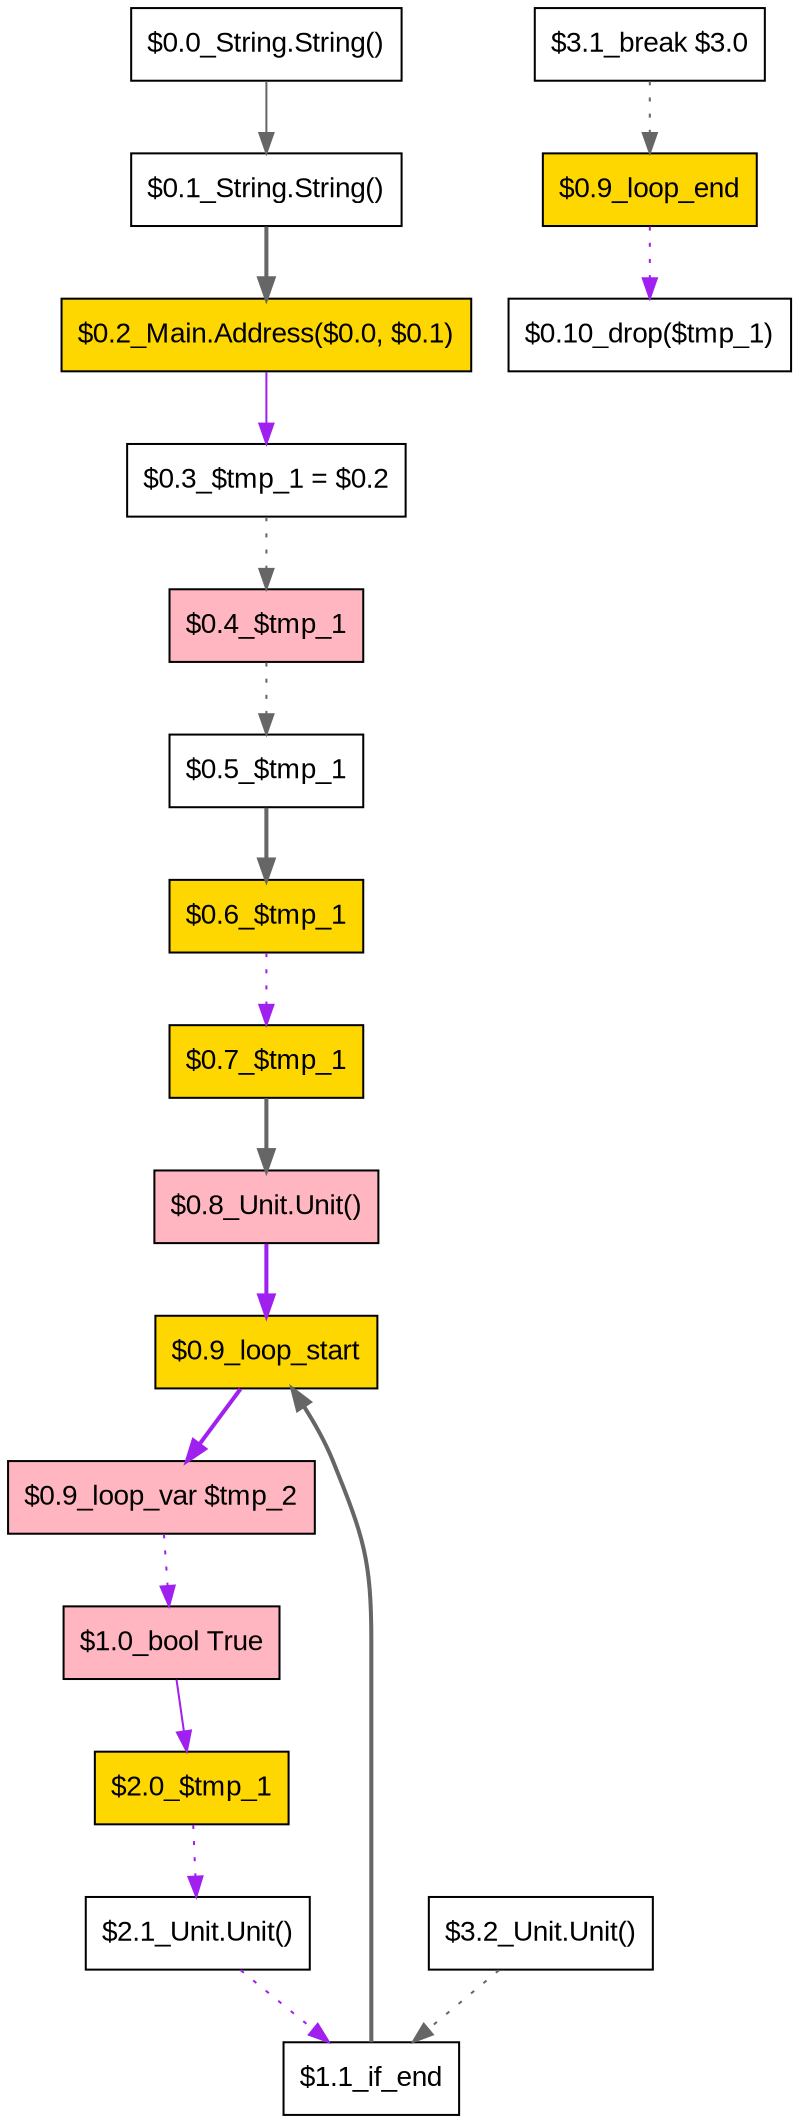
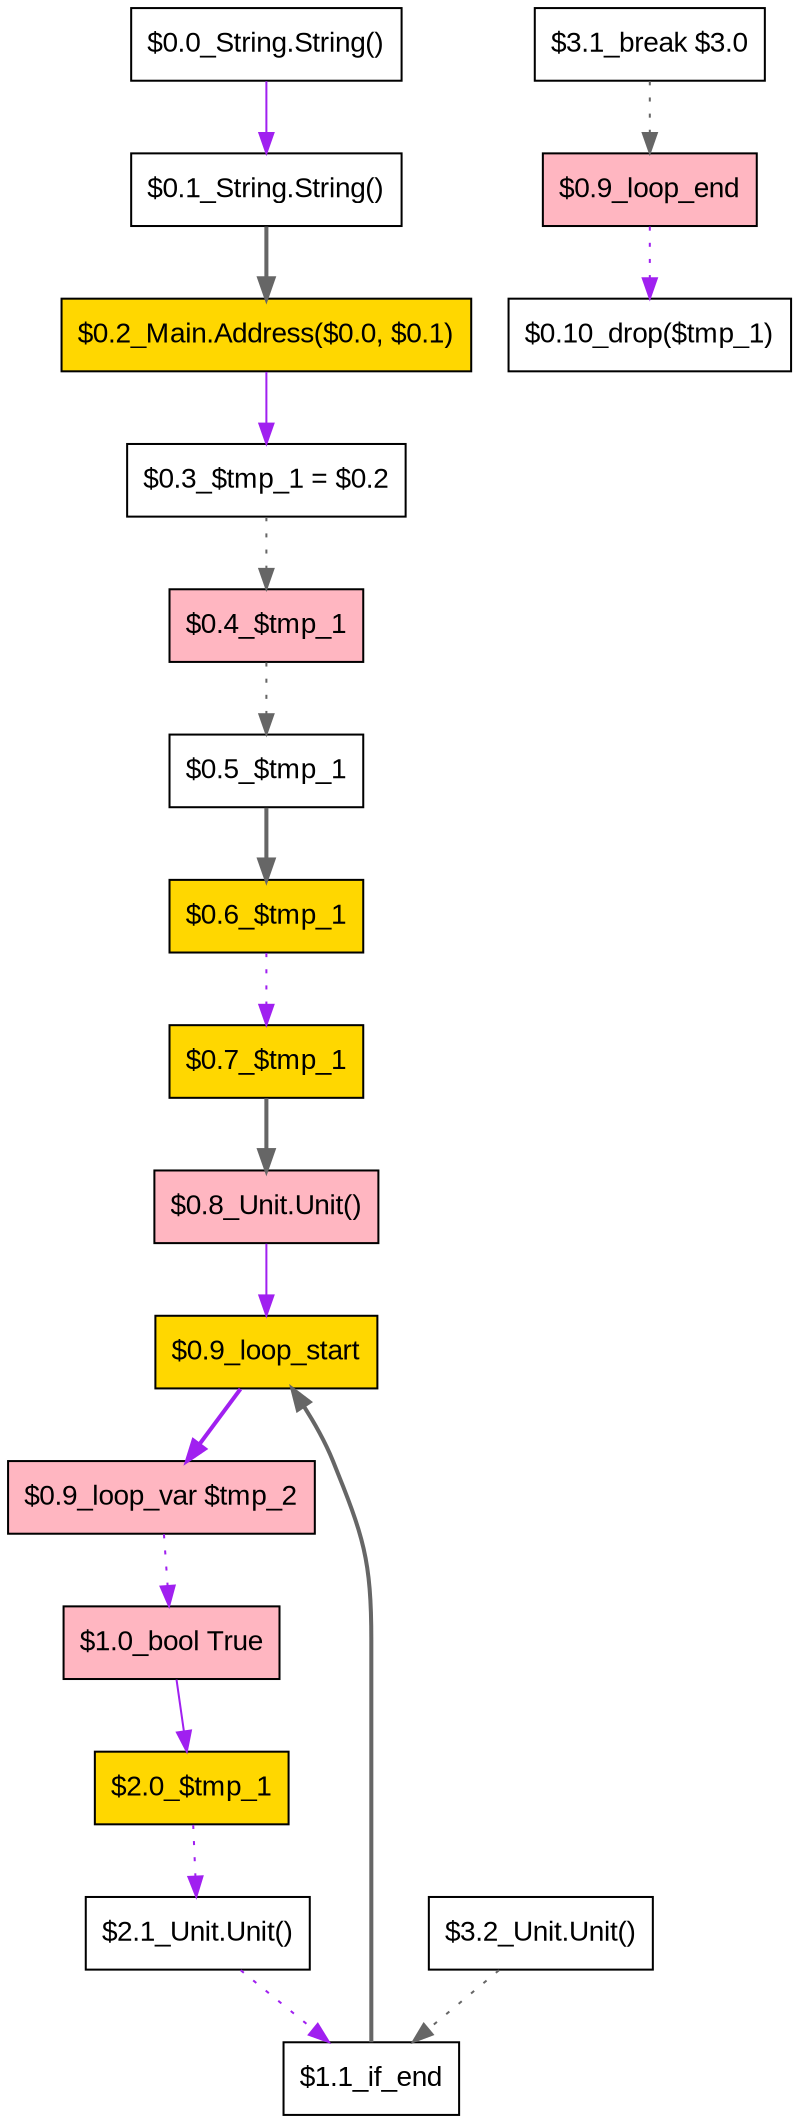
(266, 107) -> (266, 107)
(650, 190) -> (650, 190)
(266, 1270) -> (266, 1270)
